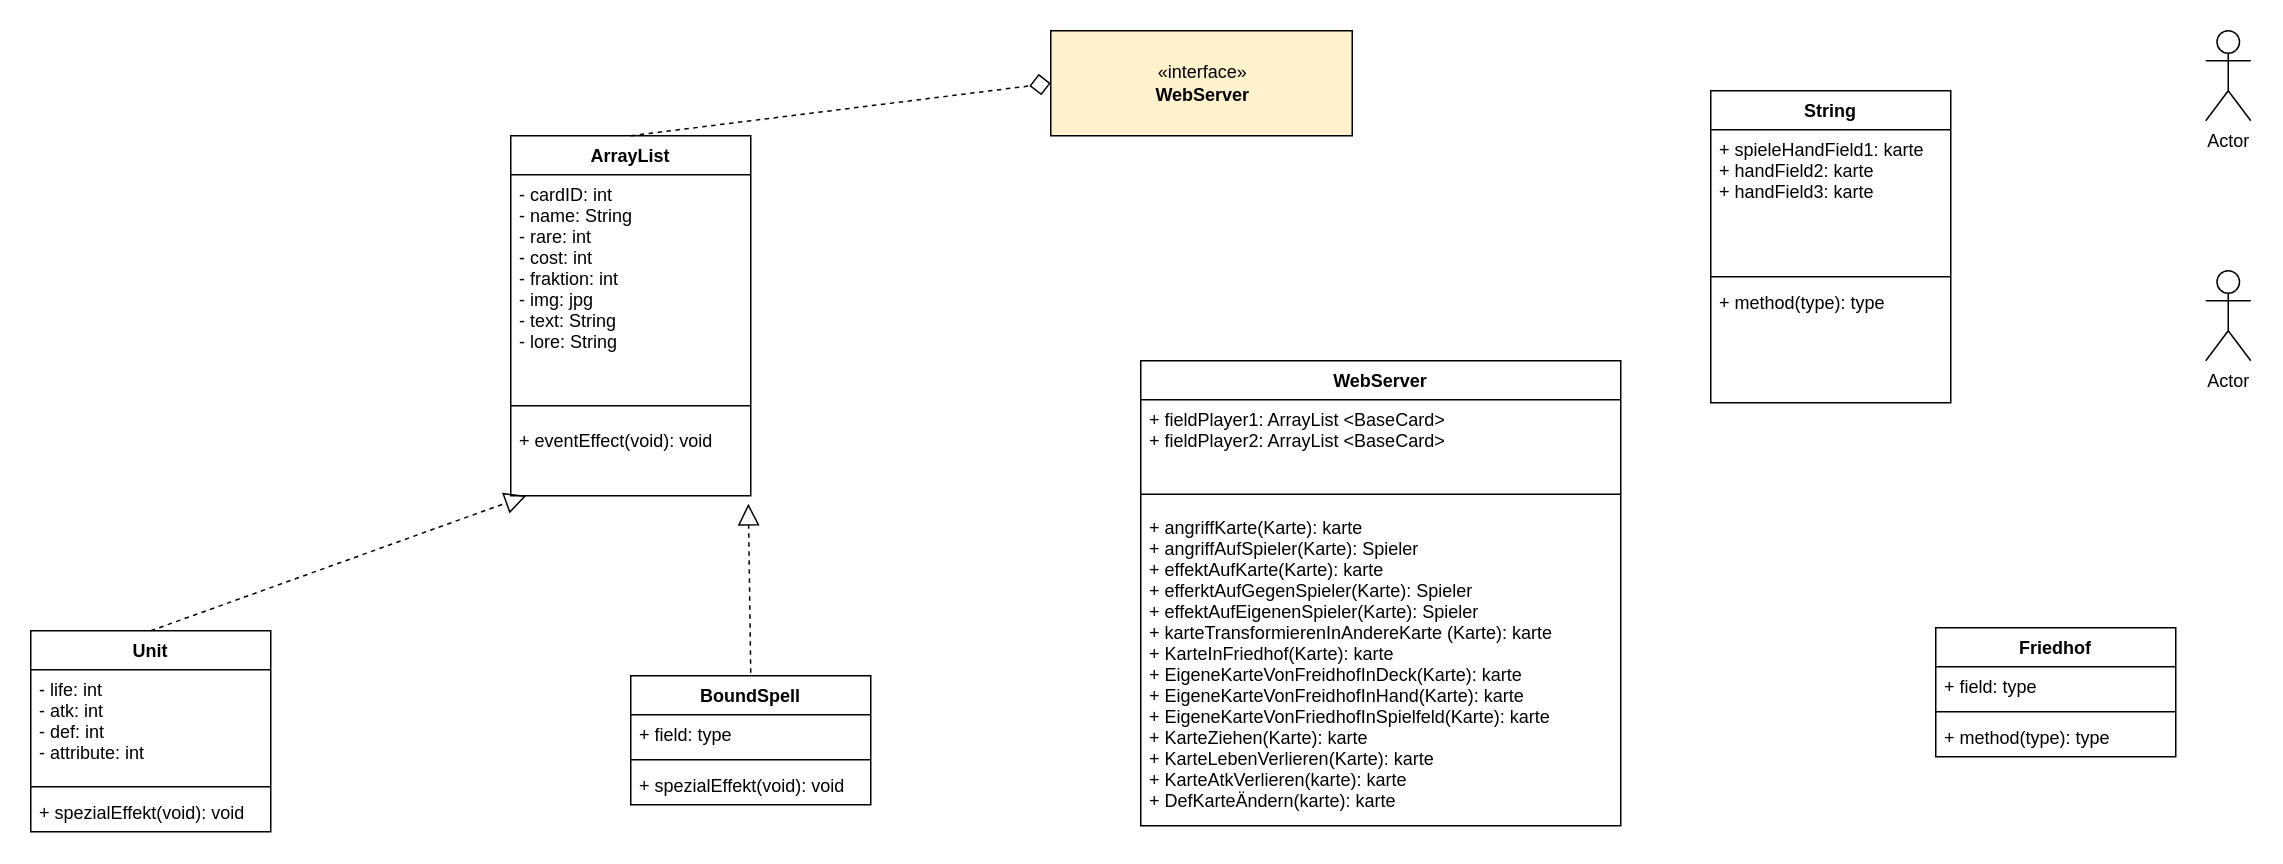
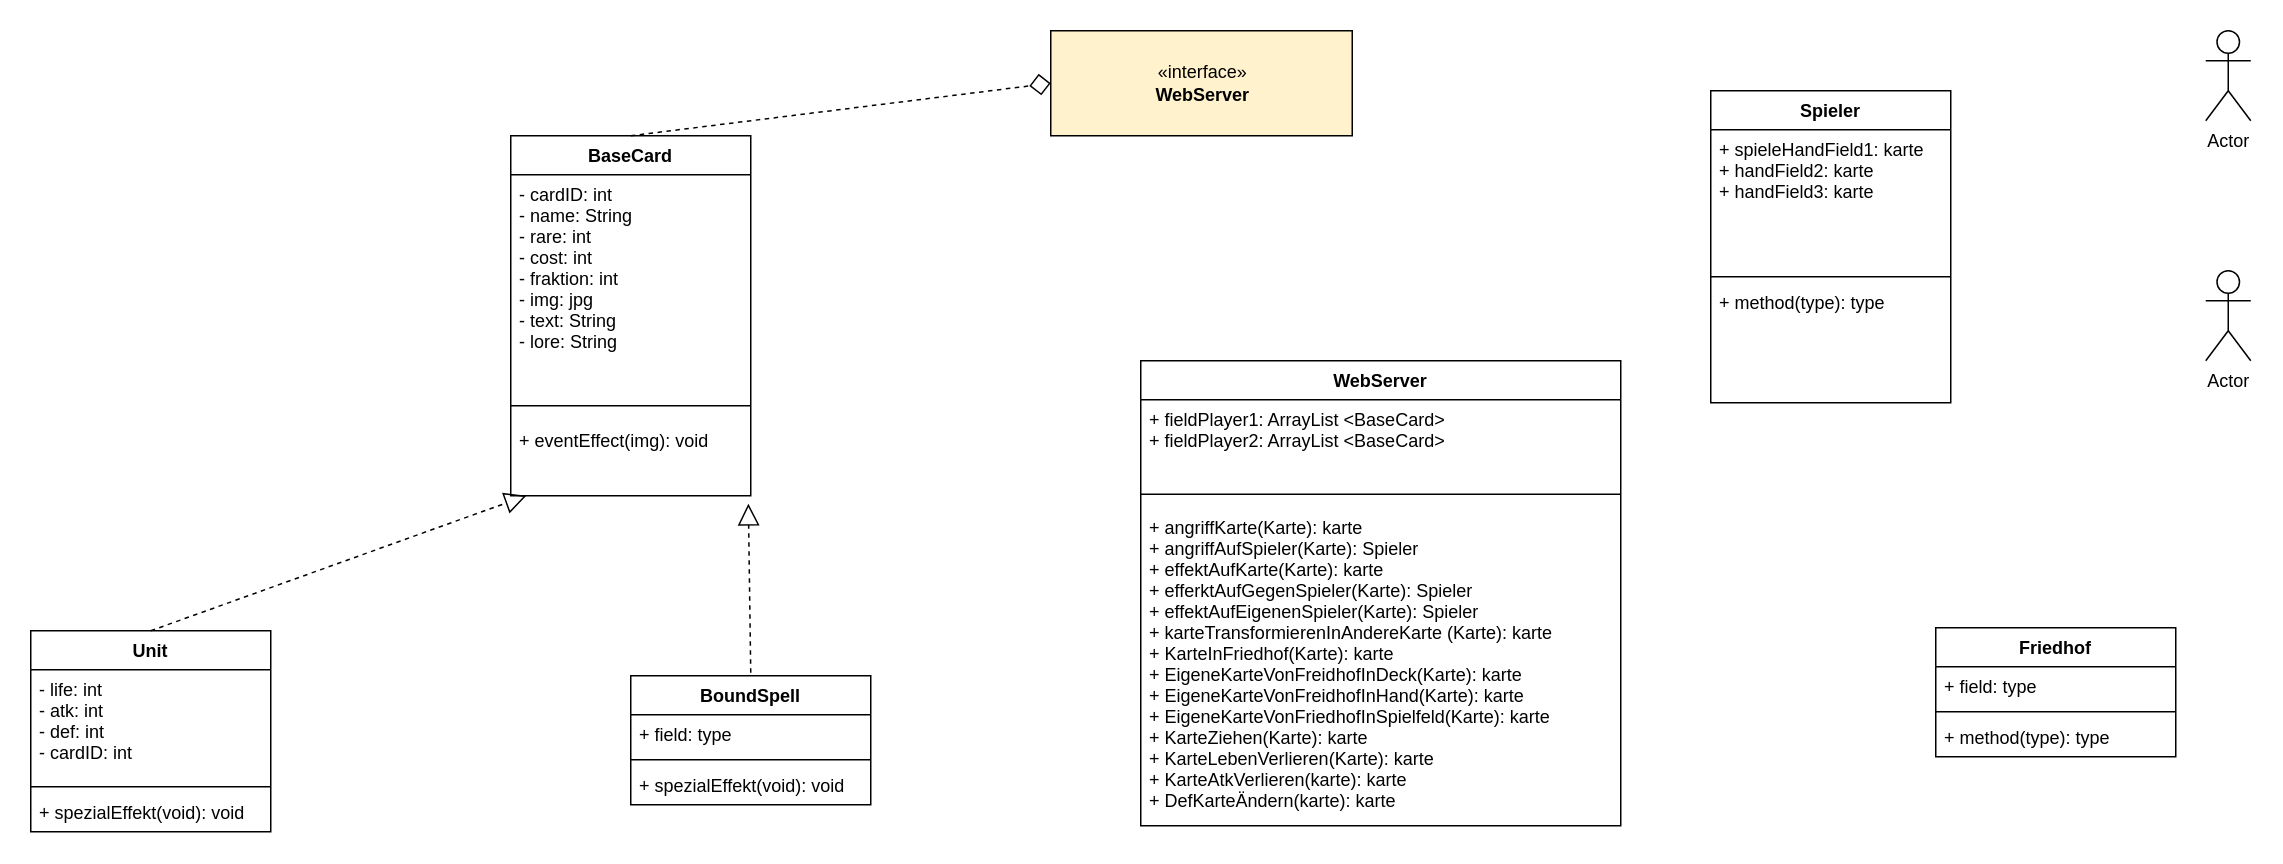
(1830, 111) -> (1830, 111)
(630, 156) -> (630, 156)
(633, 441) -> (628, 441)
(80, 690) -> (80, 690)
